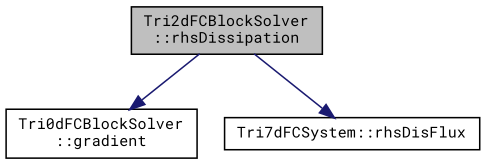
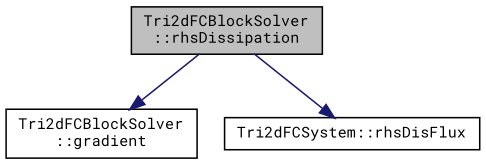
(102, 134) -> (102, 134)
(352, 134) -> (352, 134)
